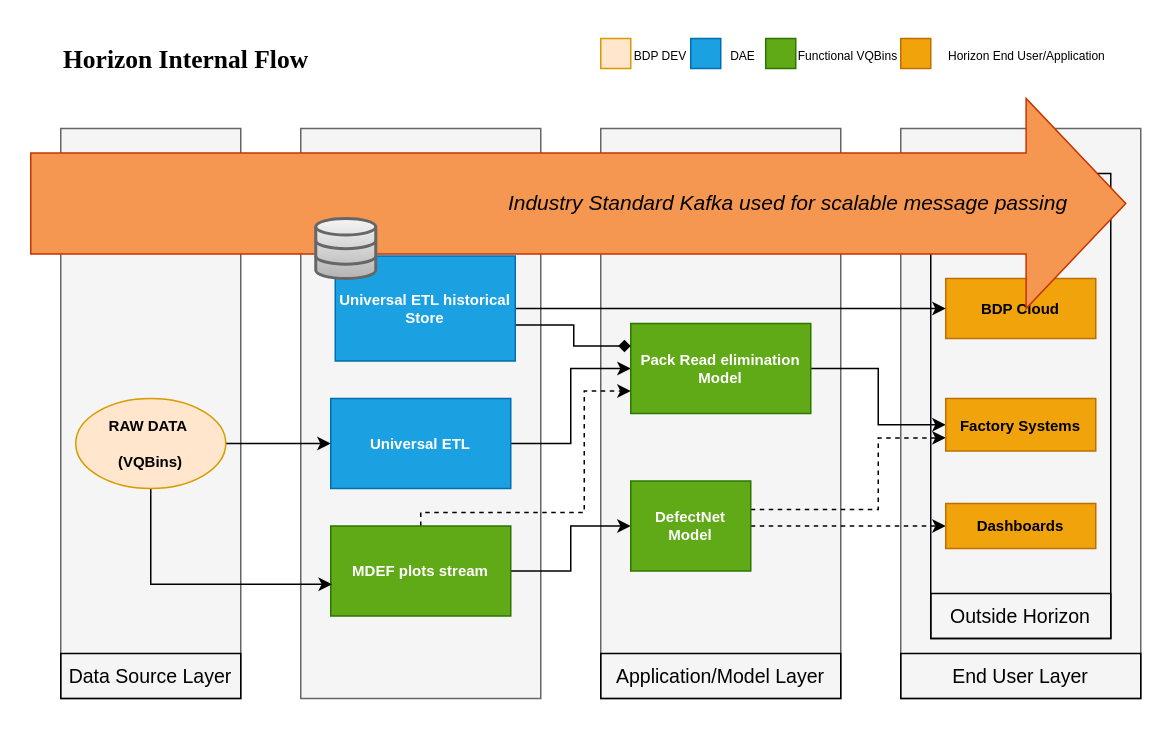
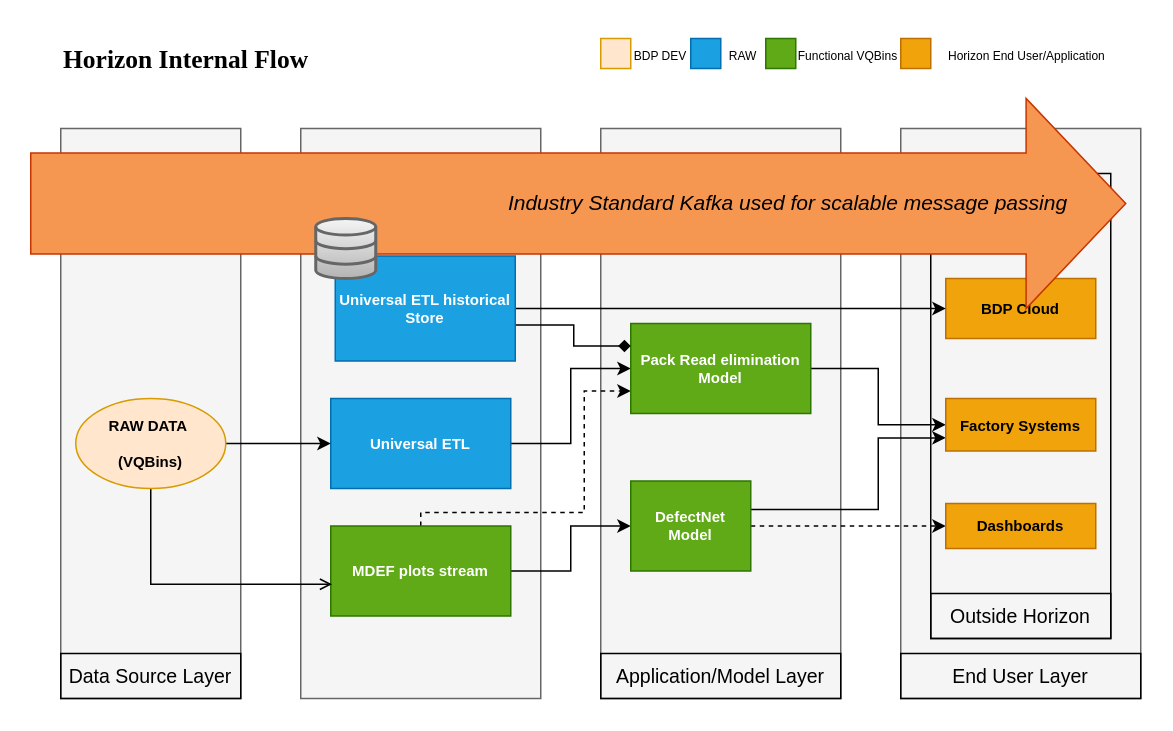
(743, 53) -> (743, 53)
(877, 509) -> (877, 509)
(320, 584) -> (323, 584)
